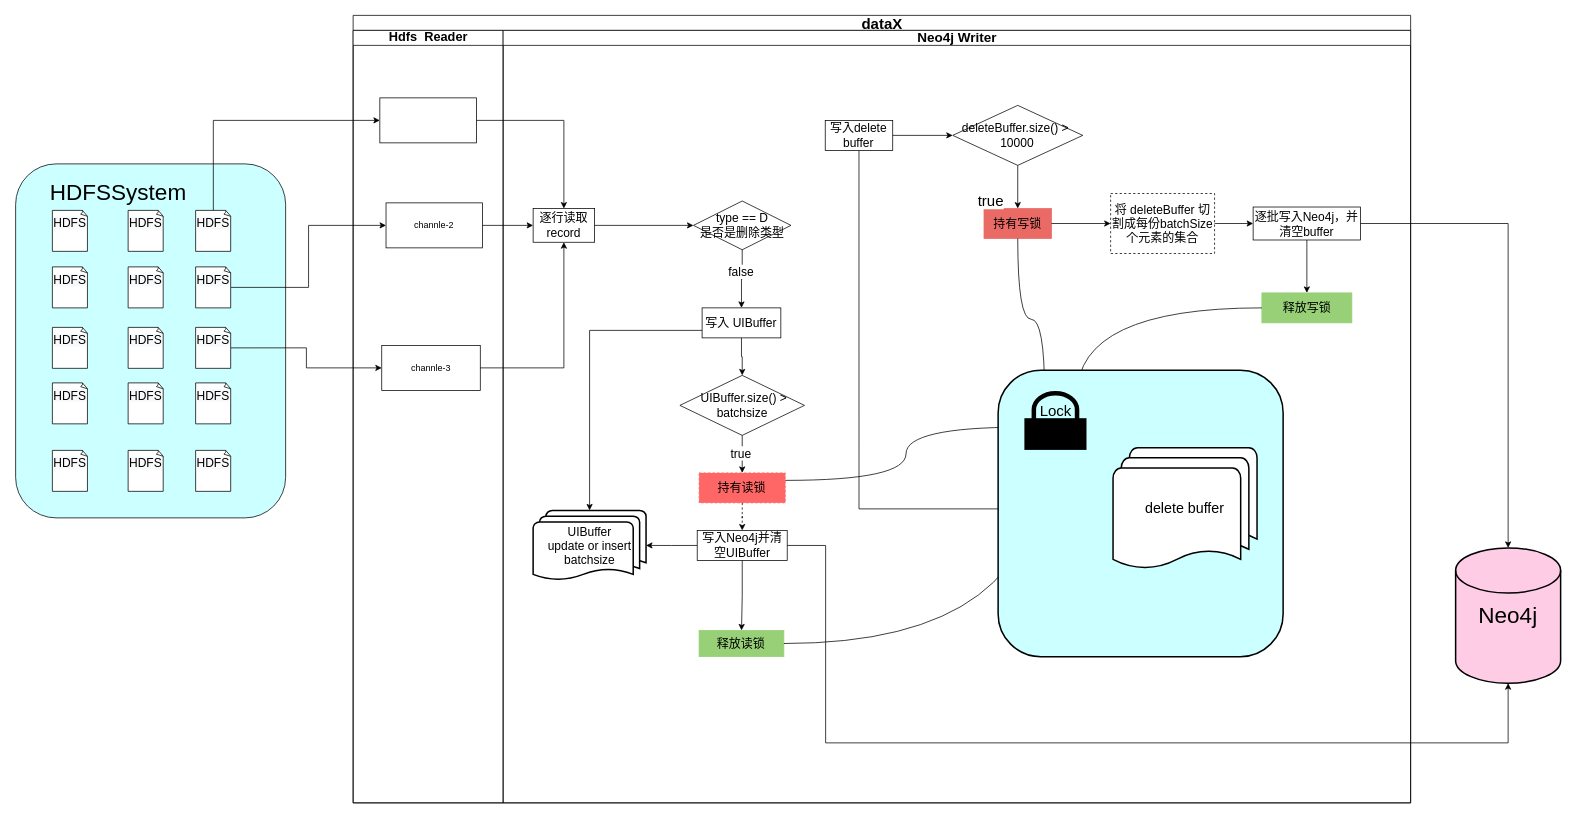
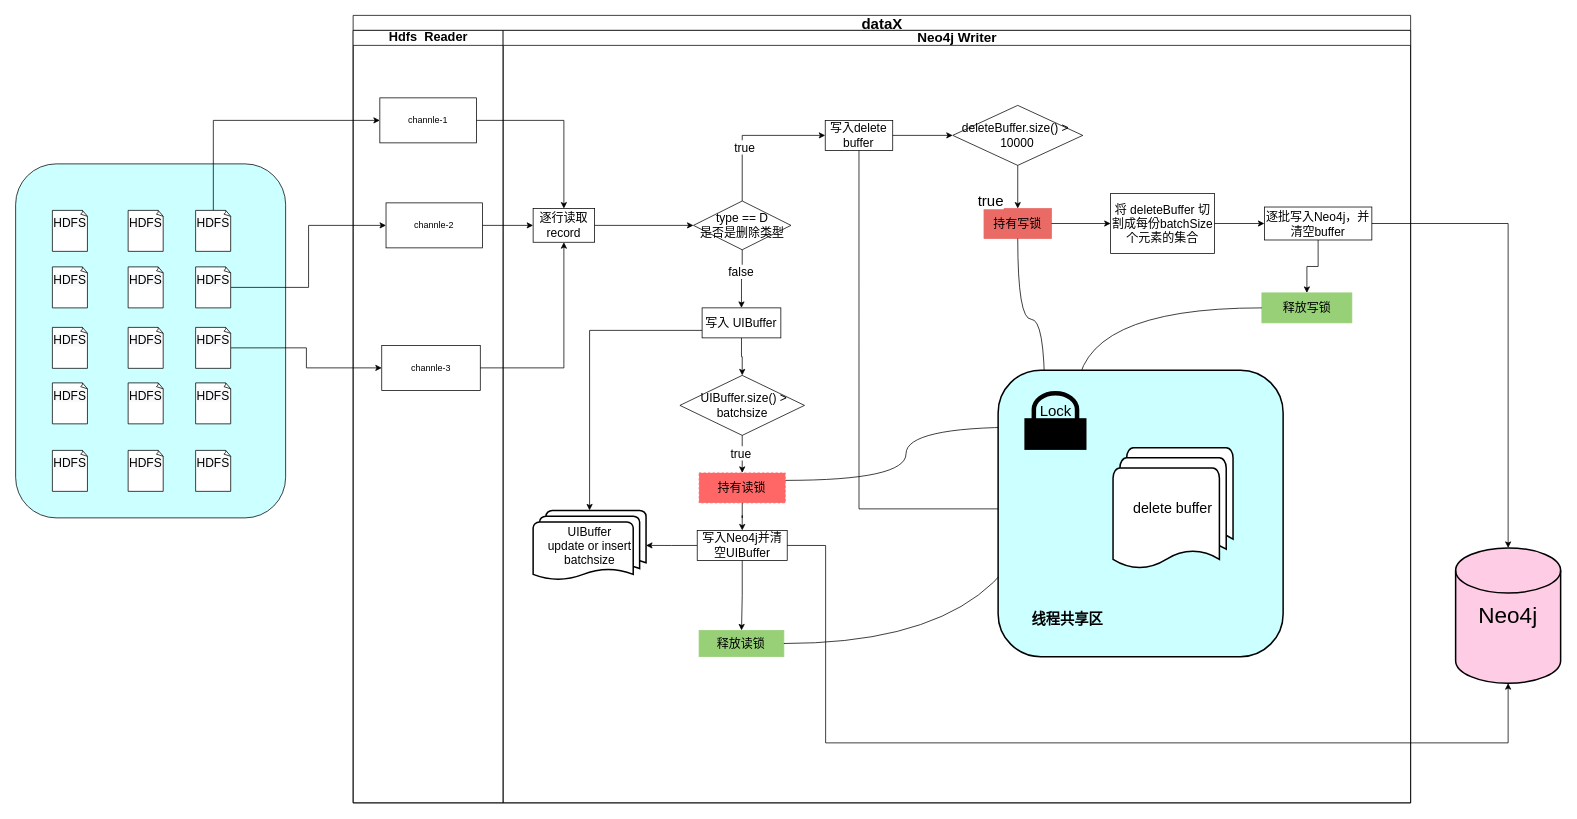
none -> (428, 120)
none -> (748, 135)
(118, 192) -> none
(1162, 224) -> (1162, 224)
(1307, 224) -> (1318, 224)
(1185, 509) -> (1173, 509)
(742, 516) -> (742, 516)
none -> (1067, 620)
